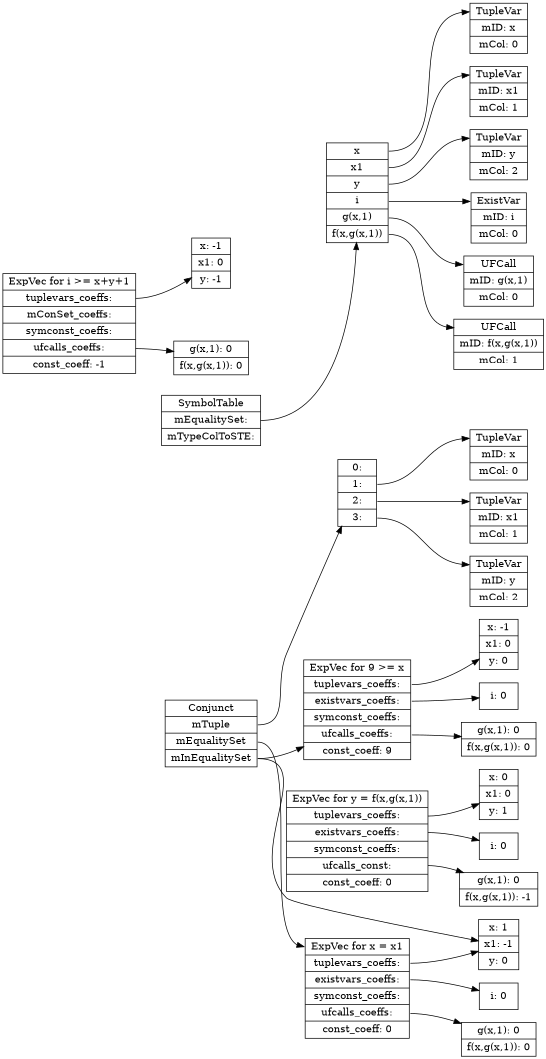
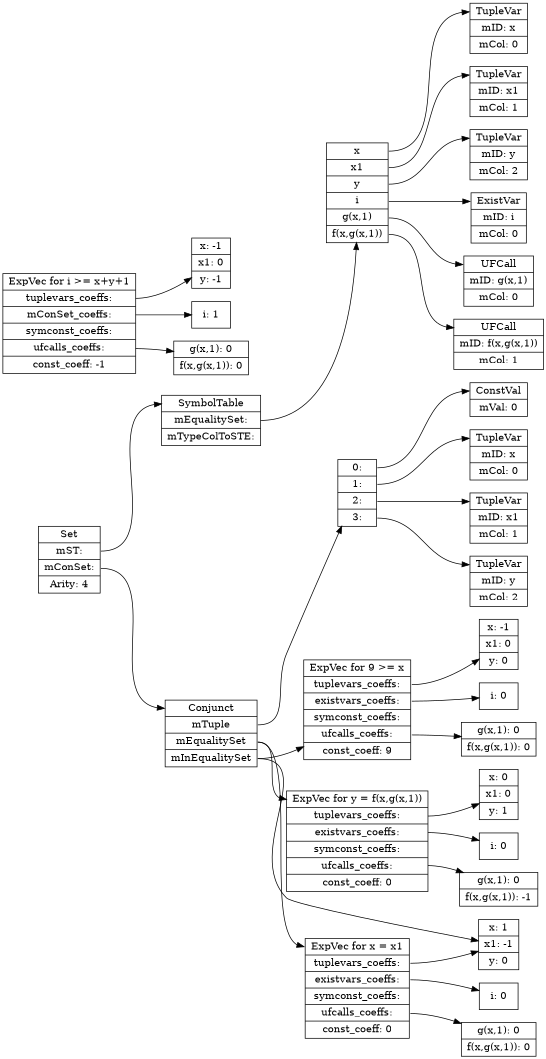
none -> (211, 315)
none -> (499, 400)
none -> (69, 560)
none -> (272, 769)
(357, 866) -> (357, 866)
